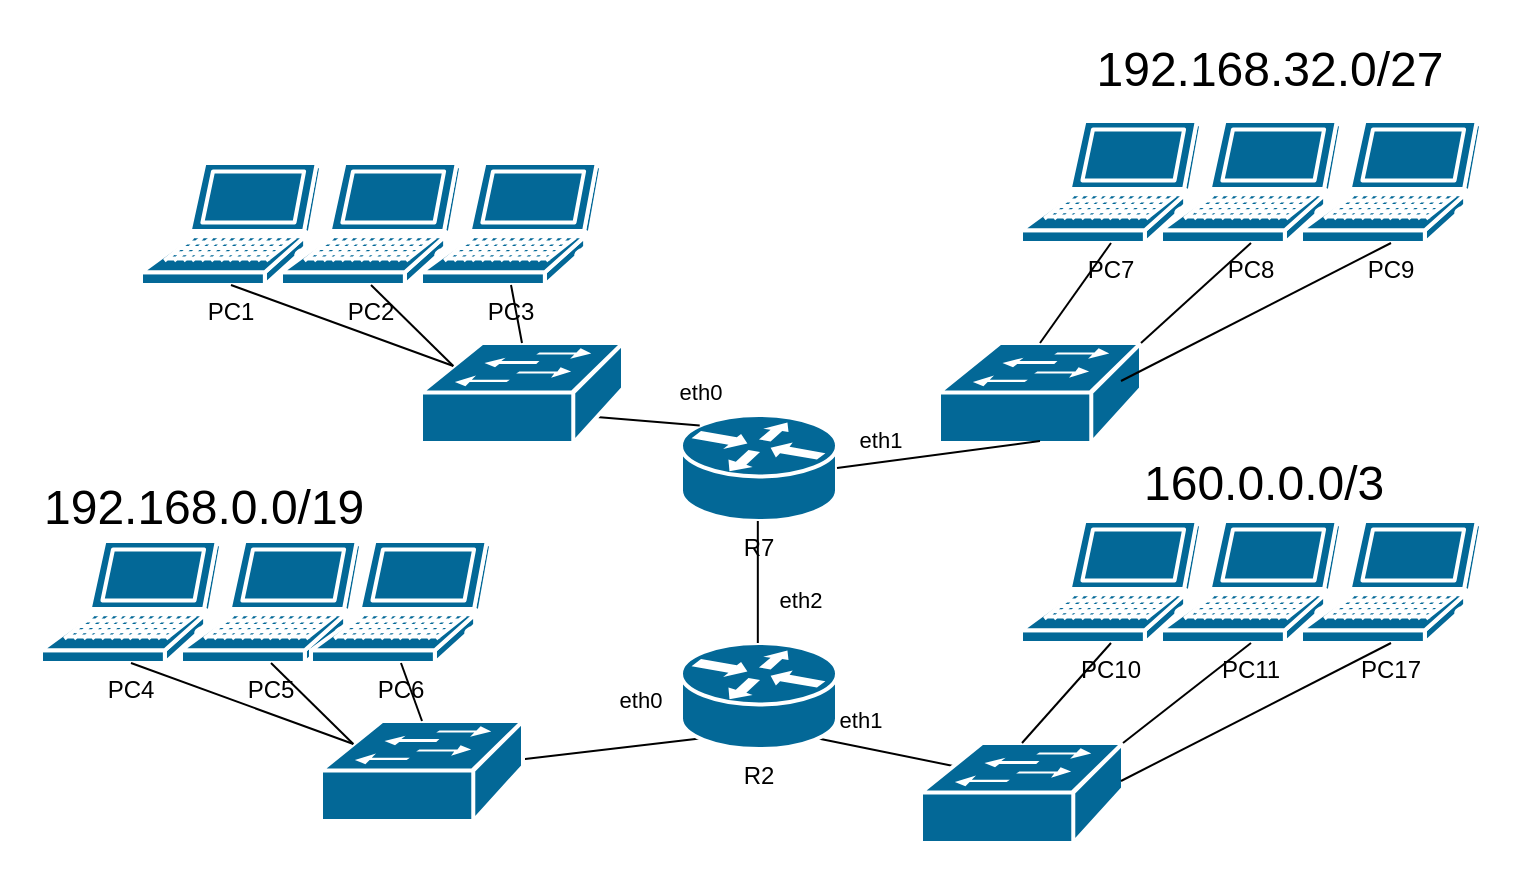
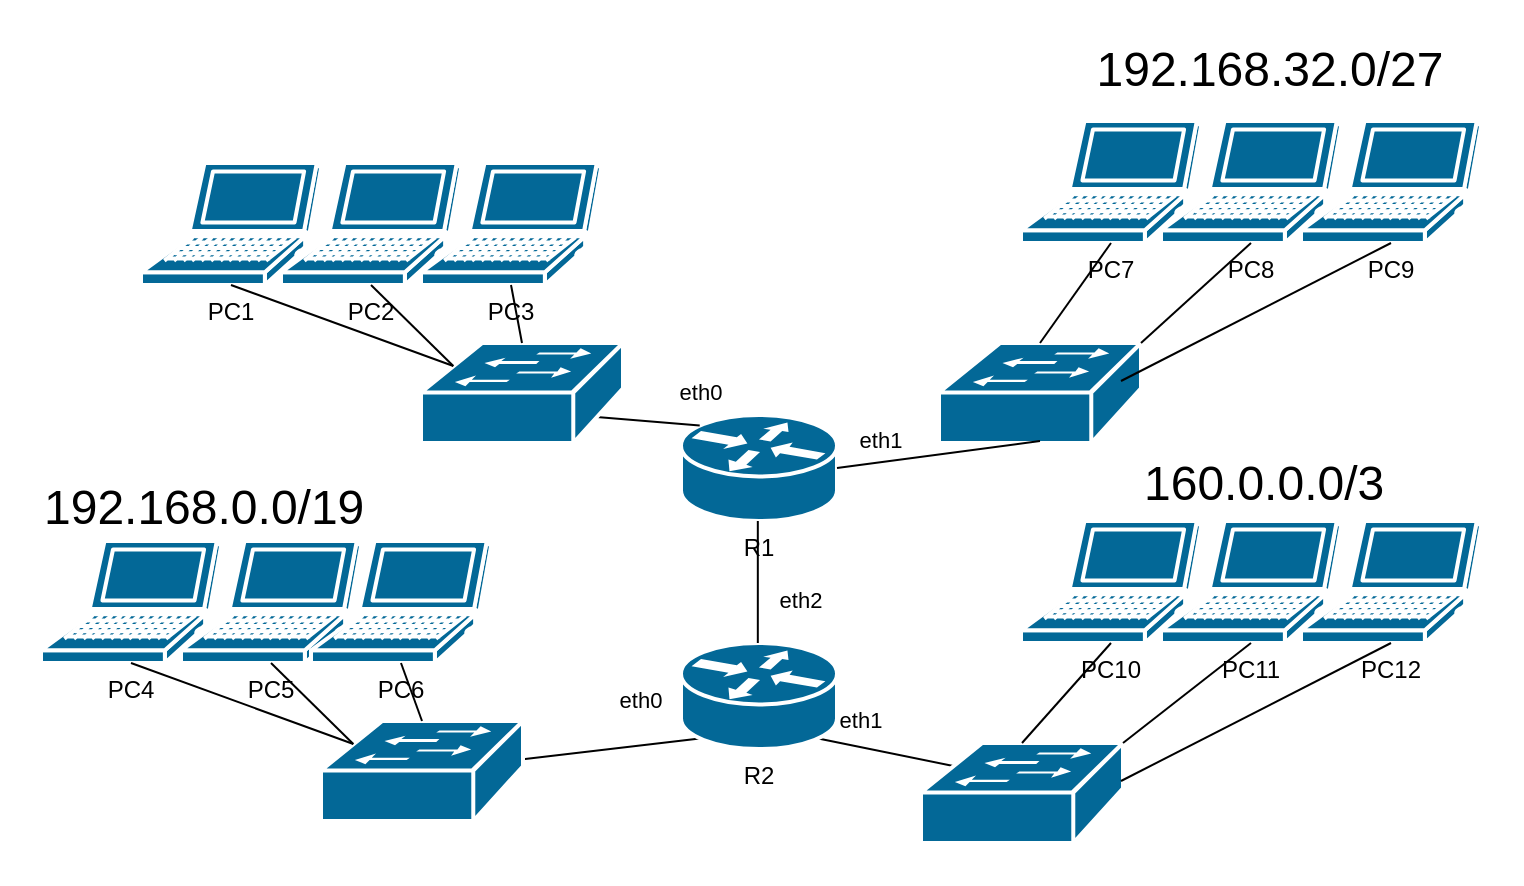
(760, 549) -> (760, 549)
(1392, 671) -> (1392, 671)
